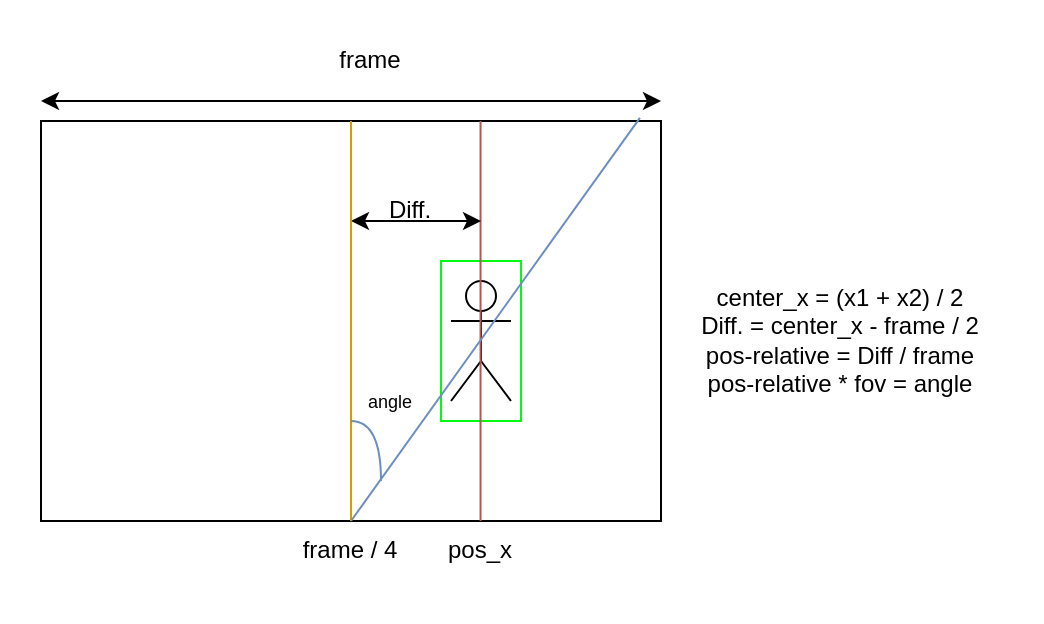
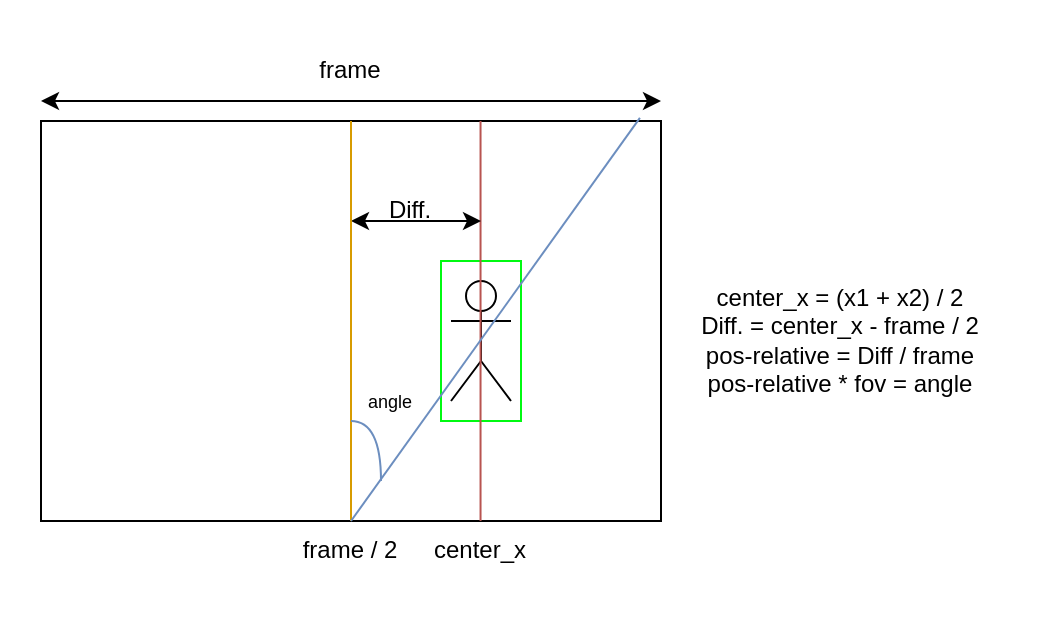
(371, 61) -> (351, 71)
(351, 551) -> (351, 551)
(481, 551) -> (481, 551)
